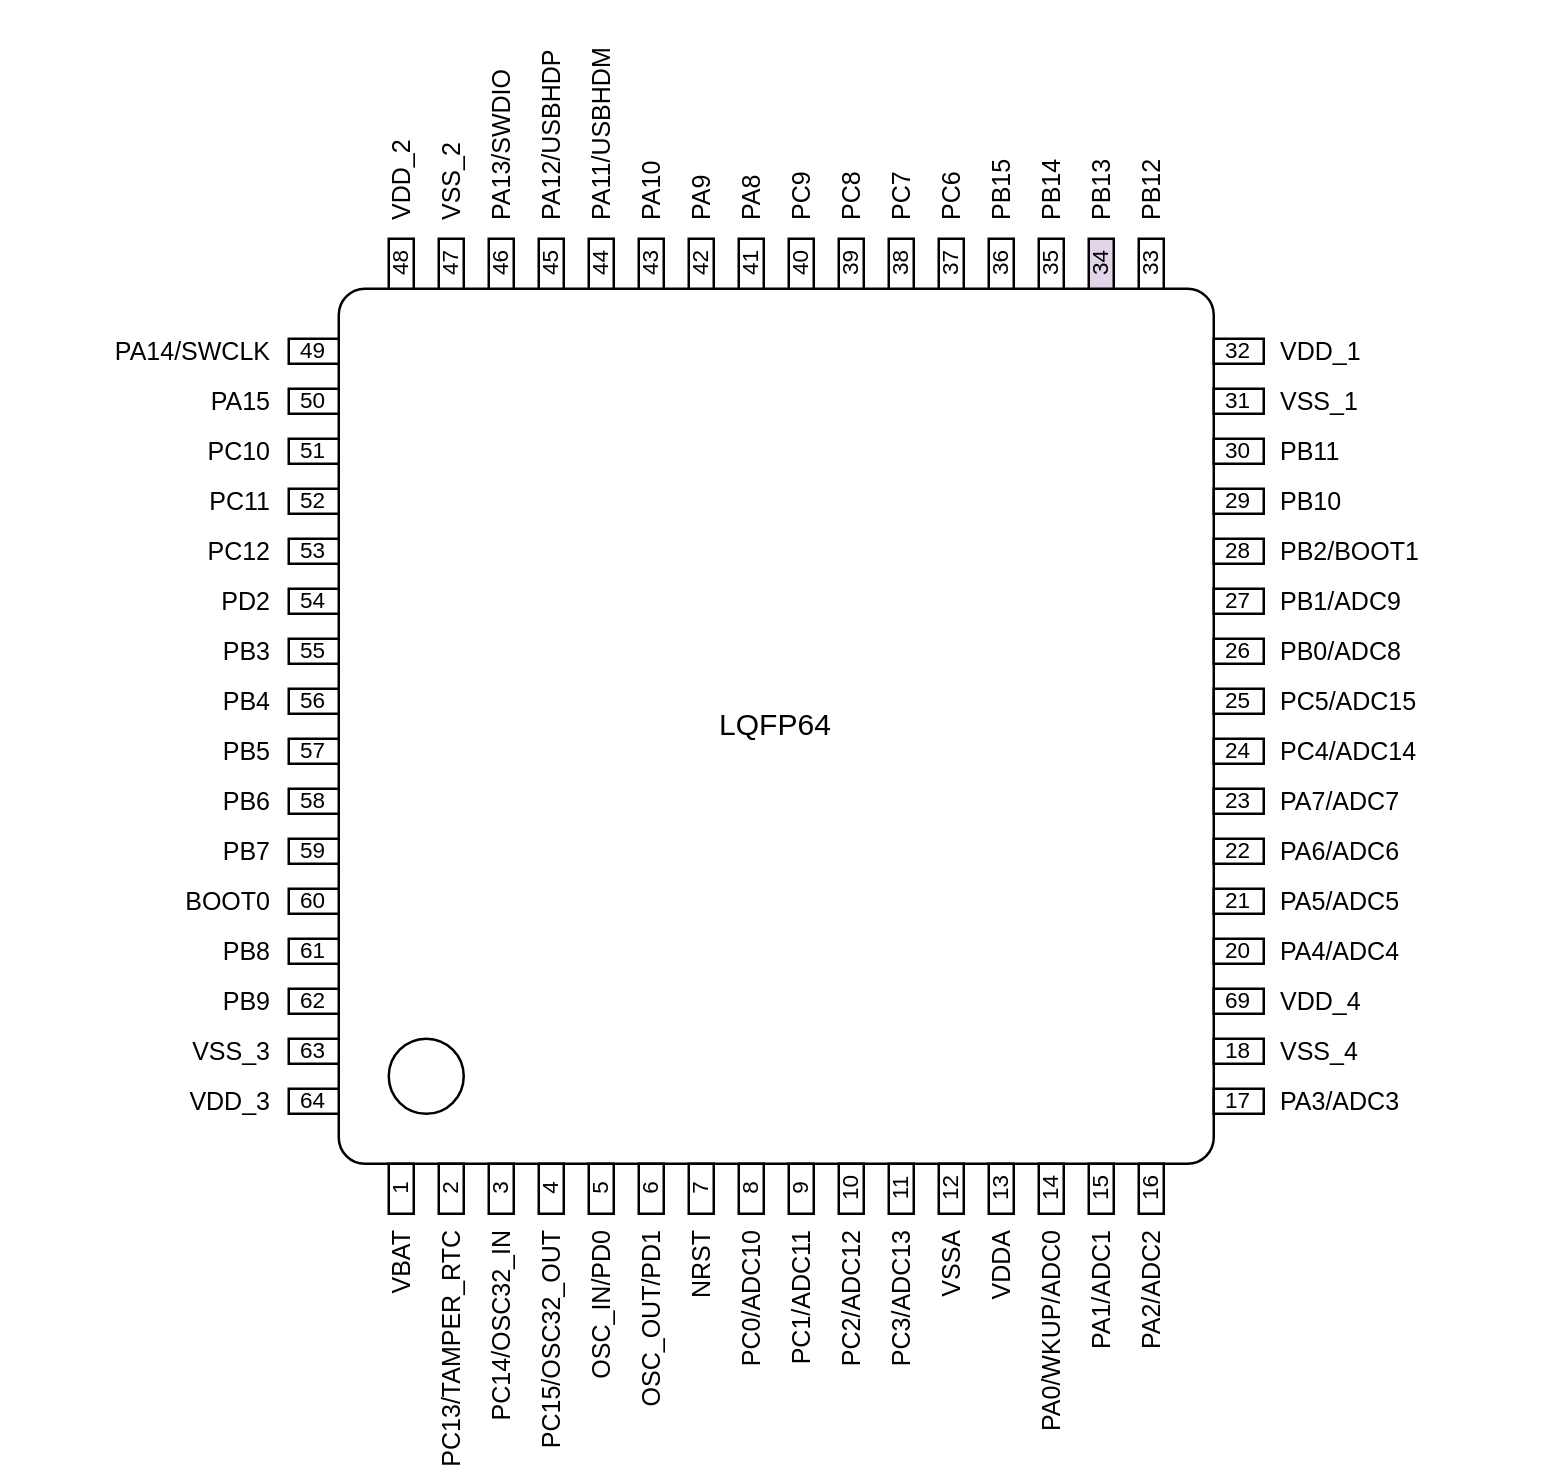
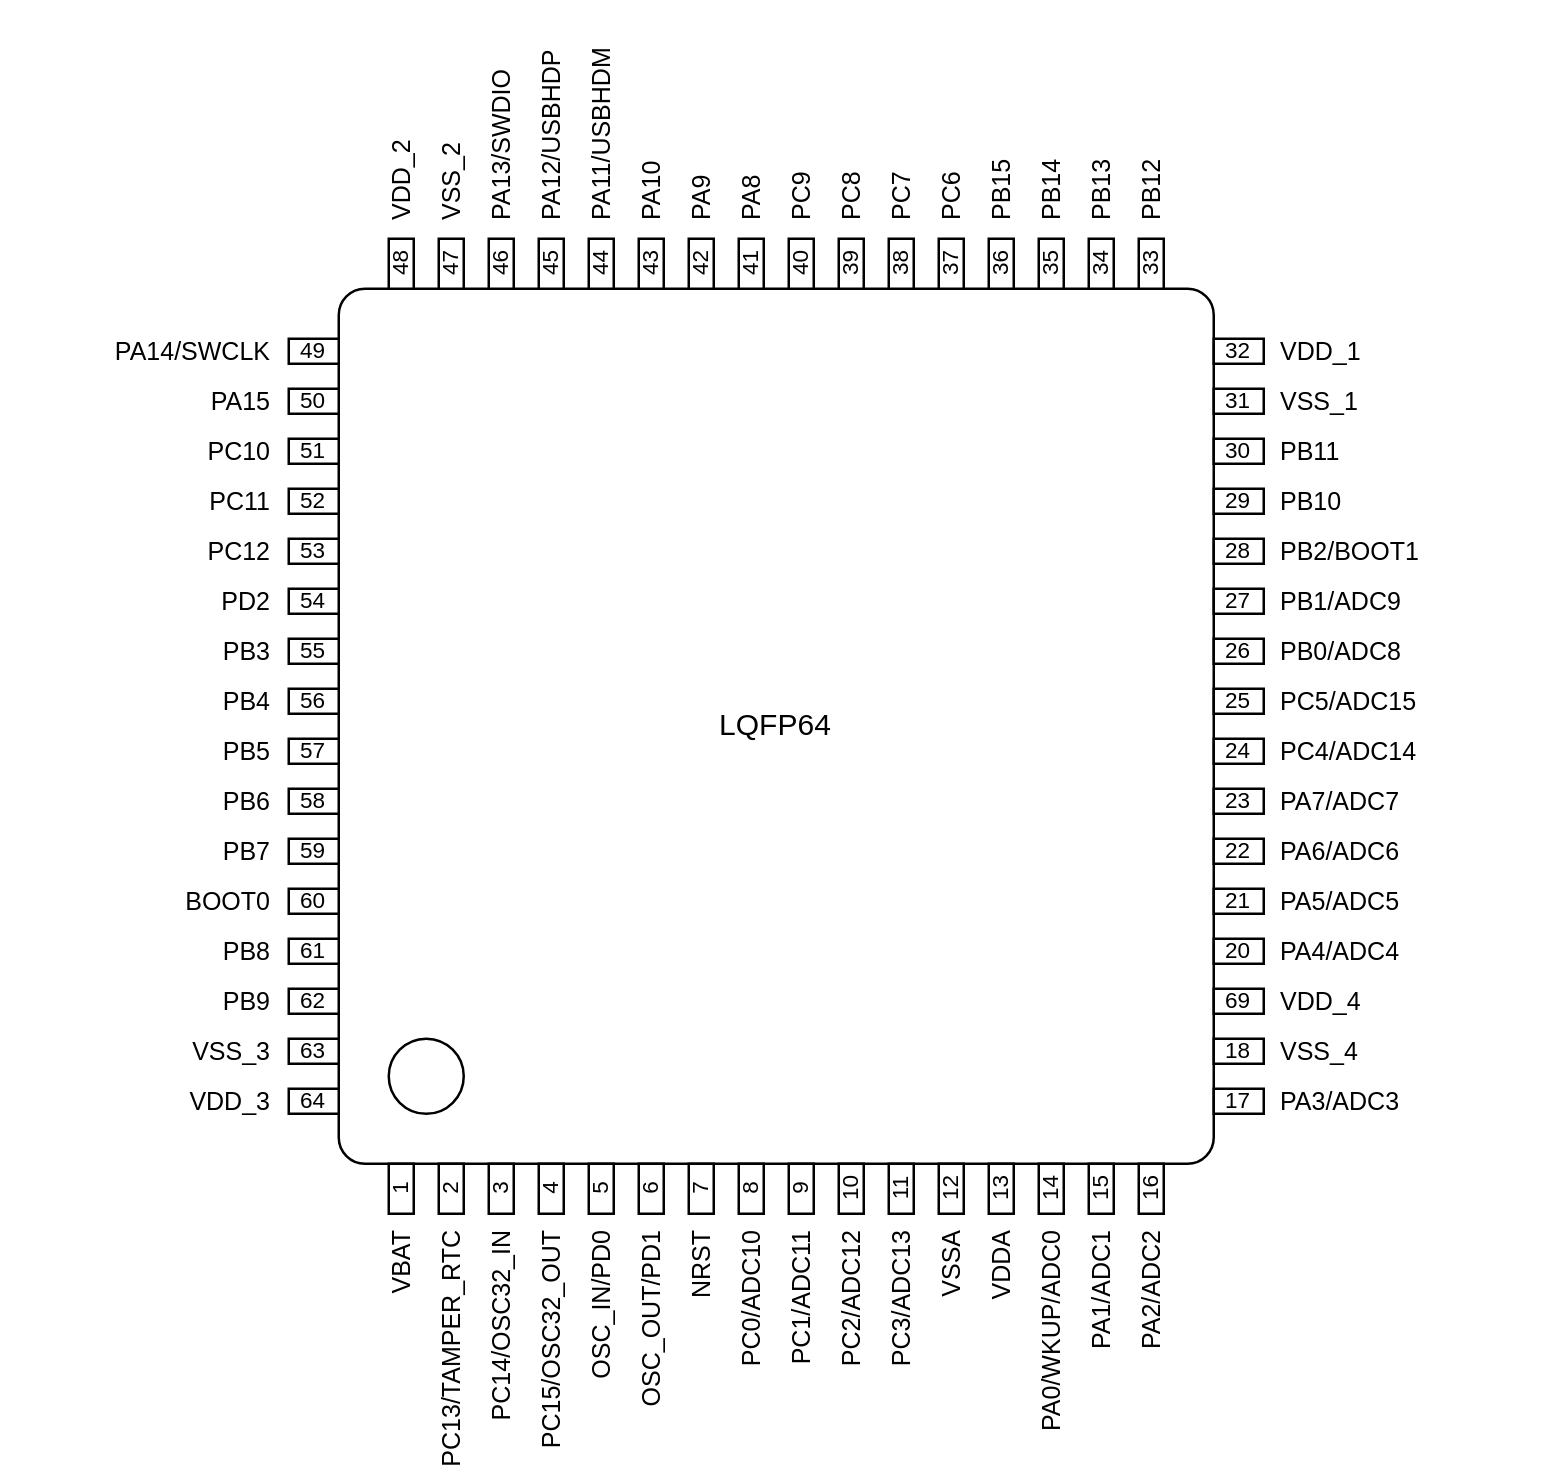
(1101, 264) -> (1101, 264)
